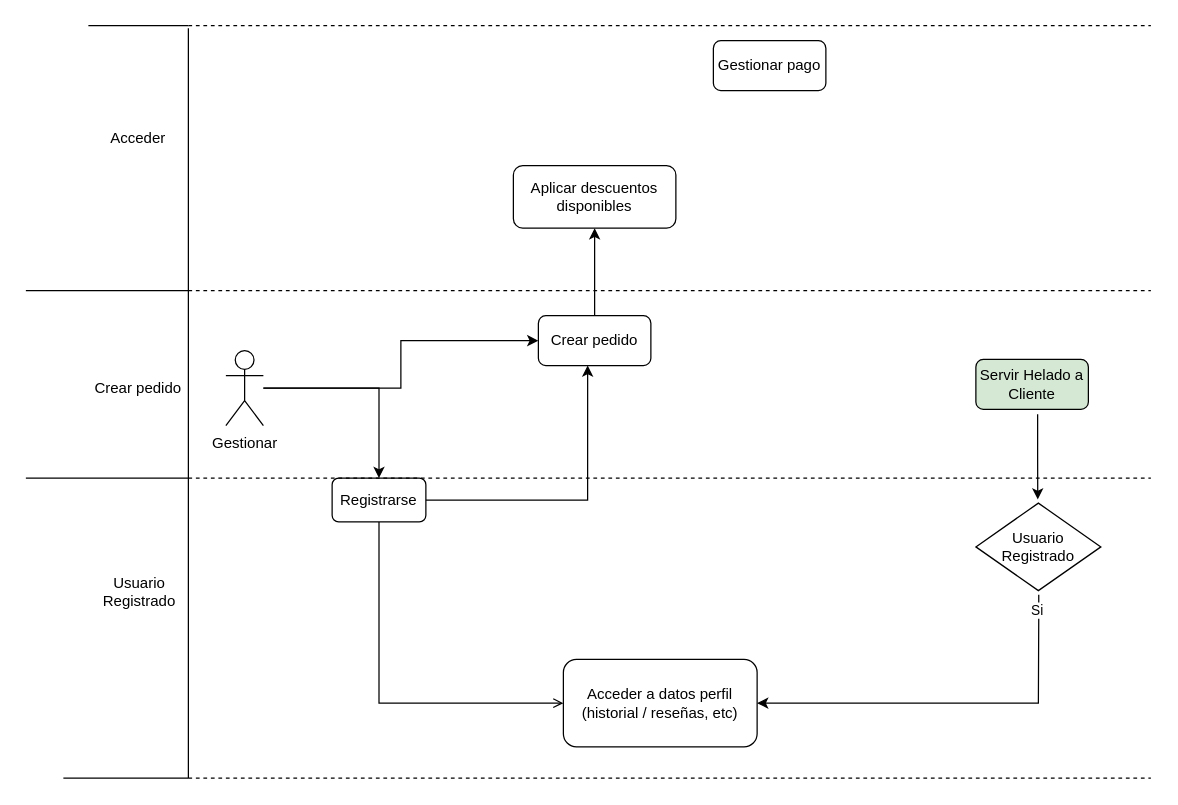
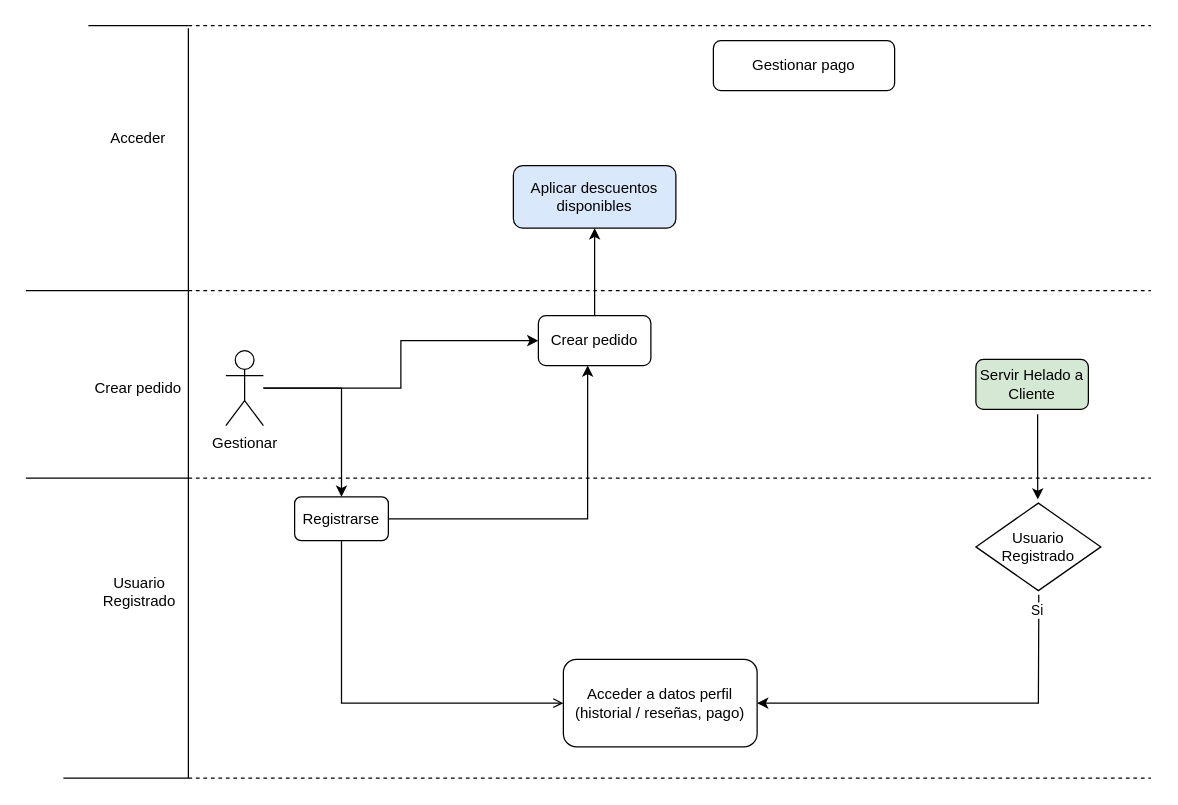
(769, 66) -> (804, 66)
(594, 197) -> (594, 197)
(379, 500) -> (341, 519)
(660, 703) -> (660, 703)
